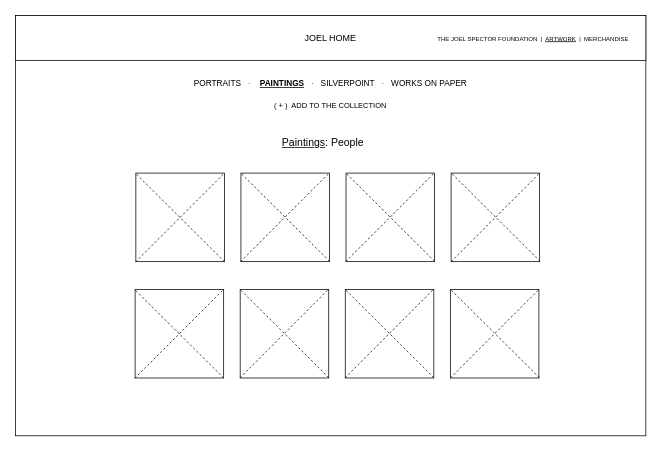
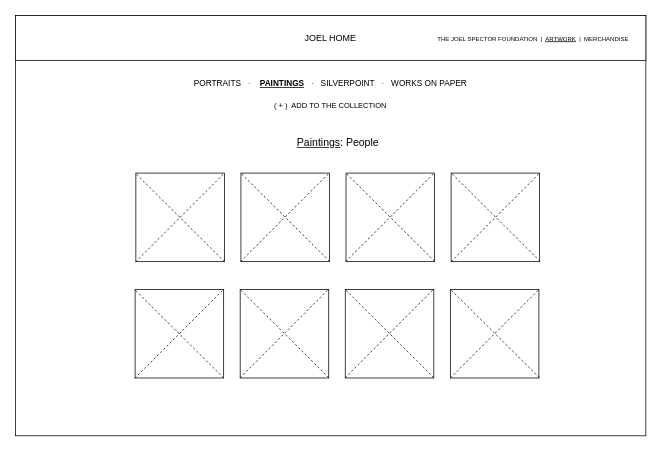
(323, 143) -> (338, 143)
